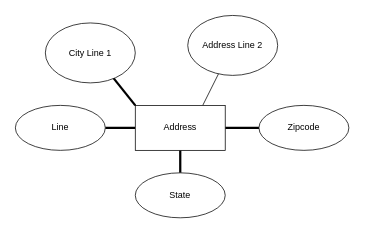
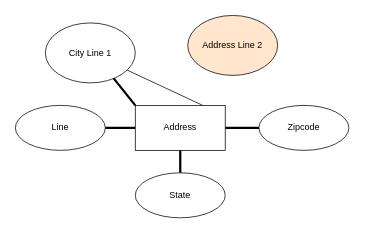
(233, 45) -> (233, 45)
(211, 90) -> (166, 88)
